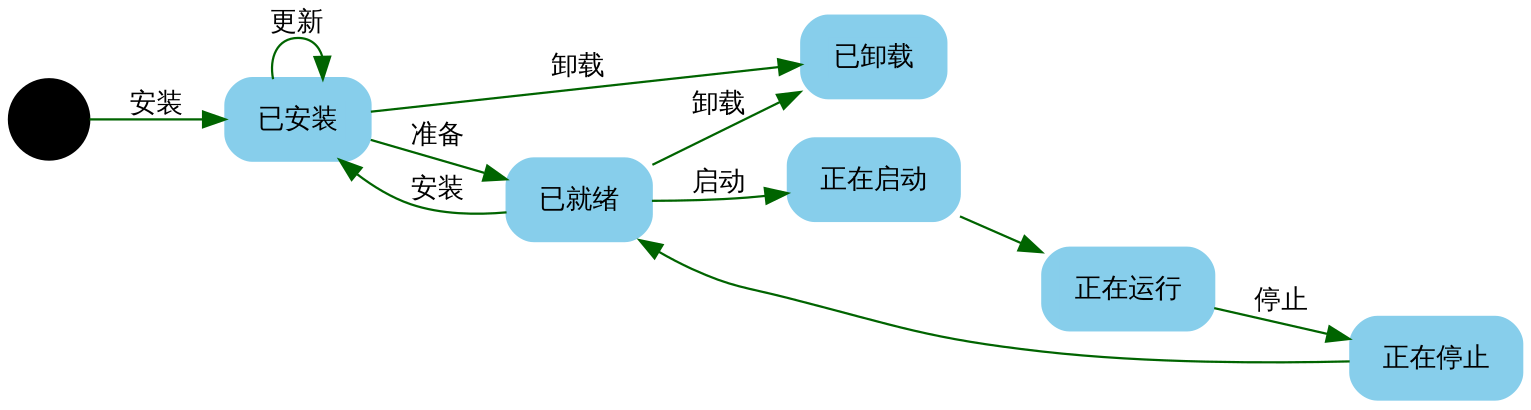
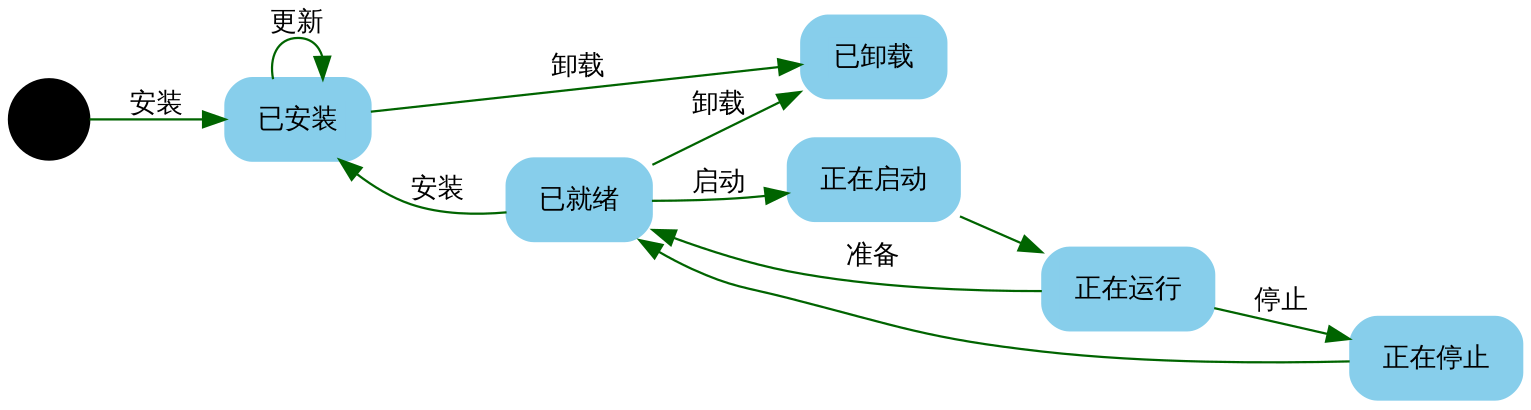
(427, 156) -> (855, 281)
